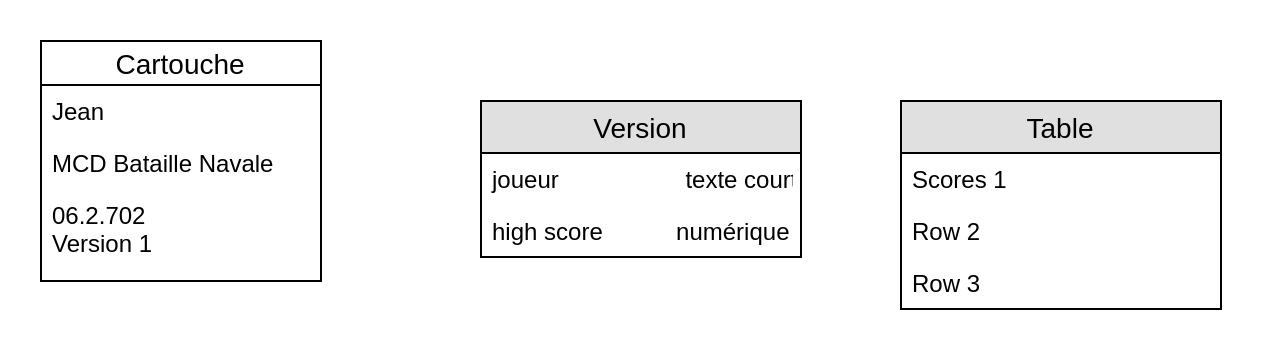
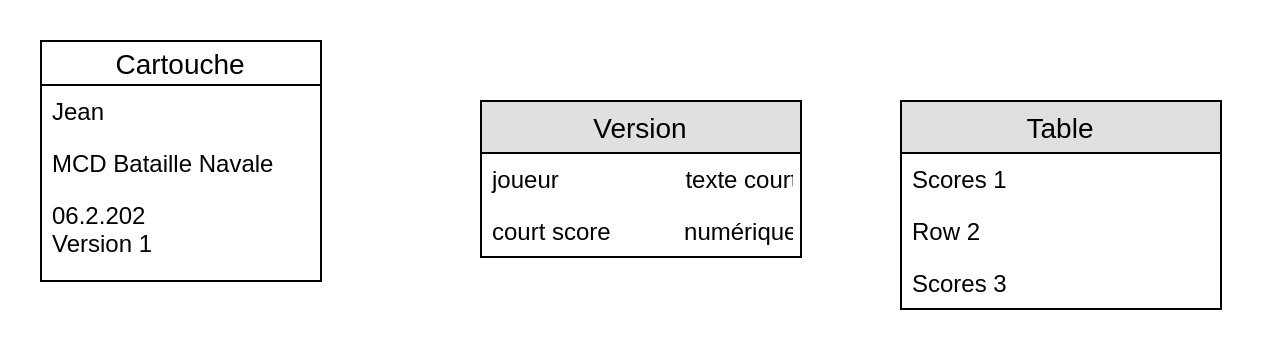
(100, 216) -> (100, 216)
(675, 232) -> (685, 232)
(942, 284) -> (963, 284)
